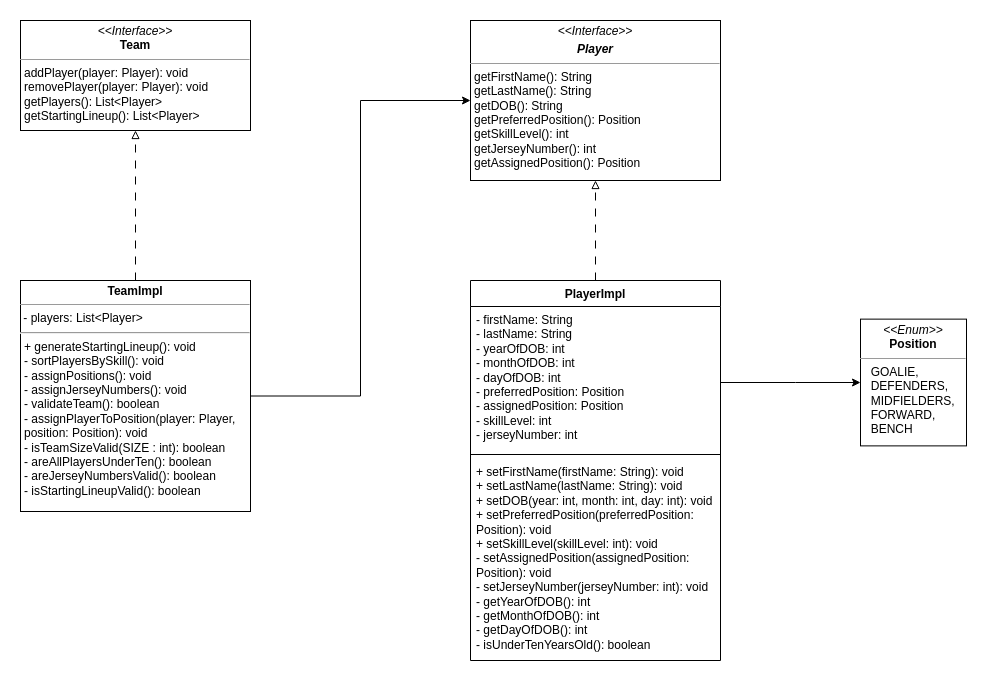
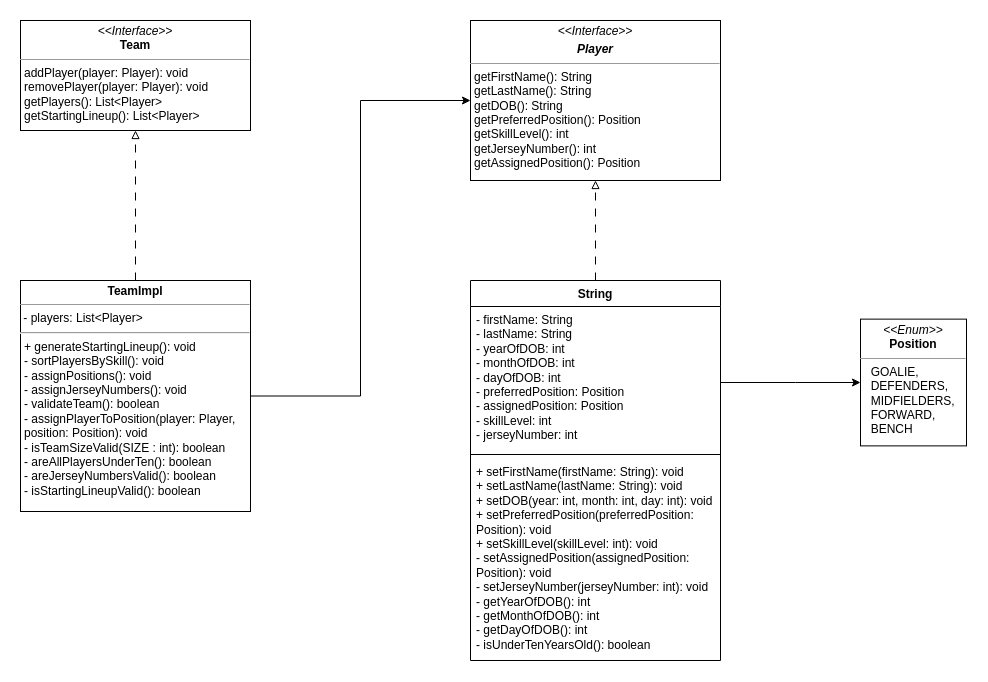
(596, 295) -> (596, 295)
